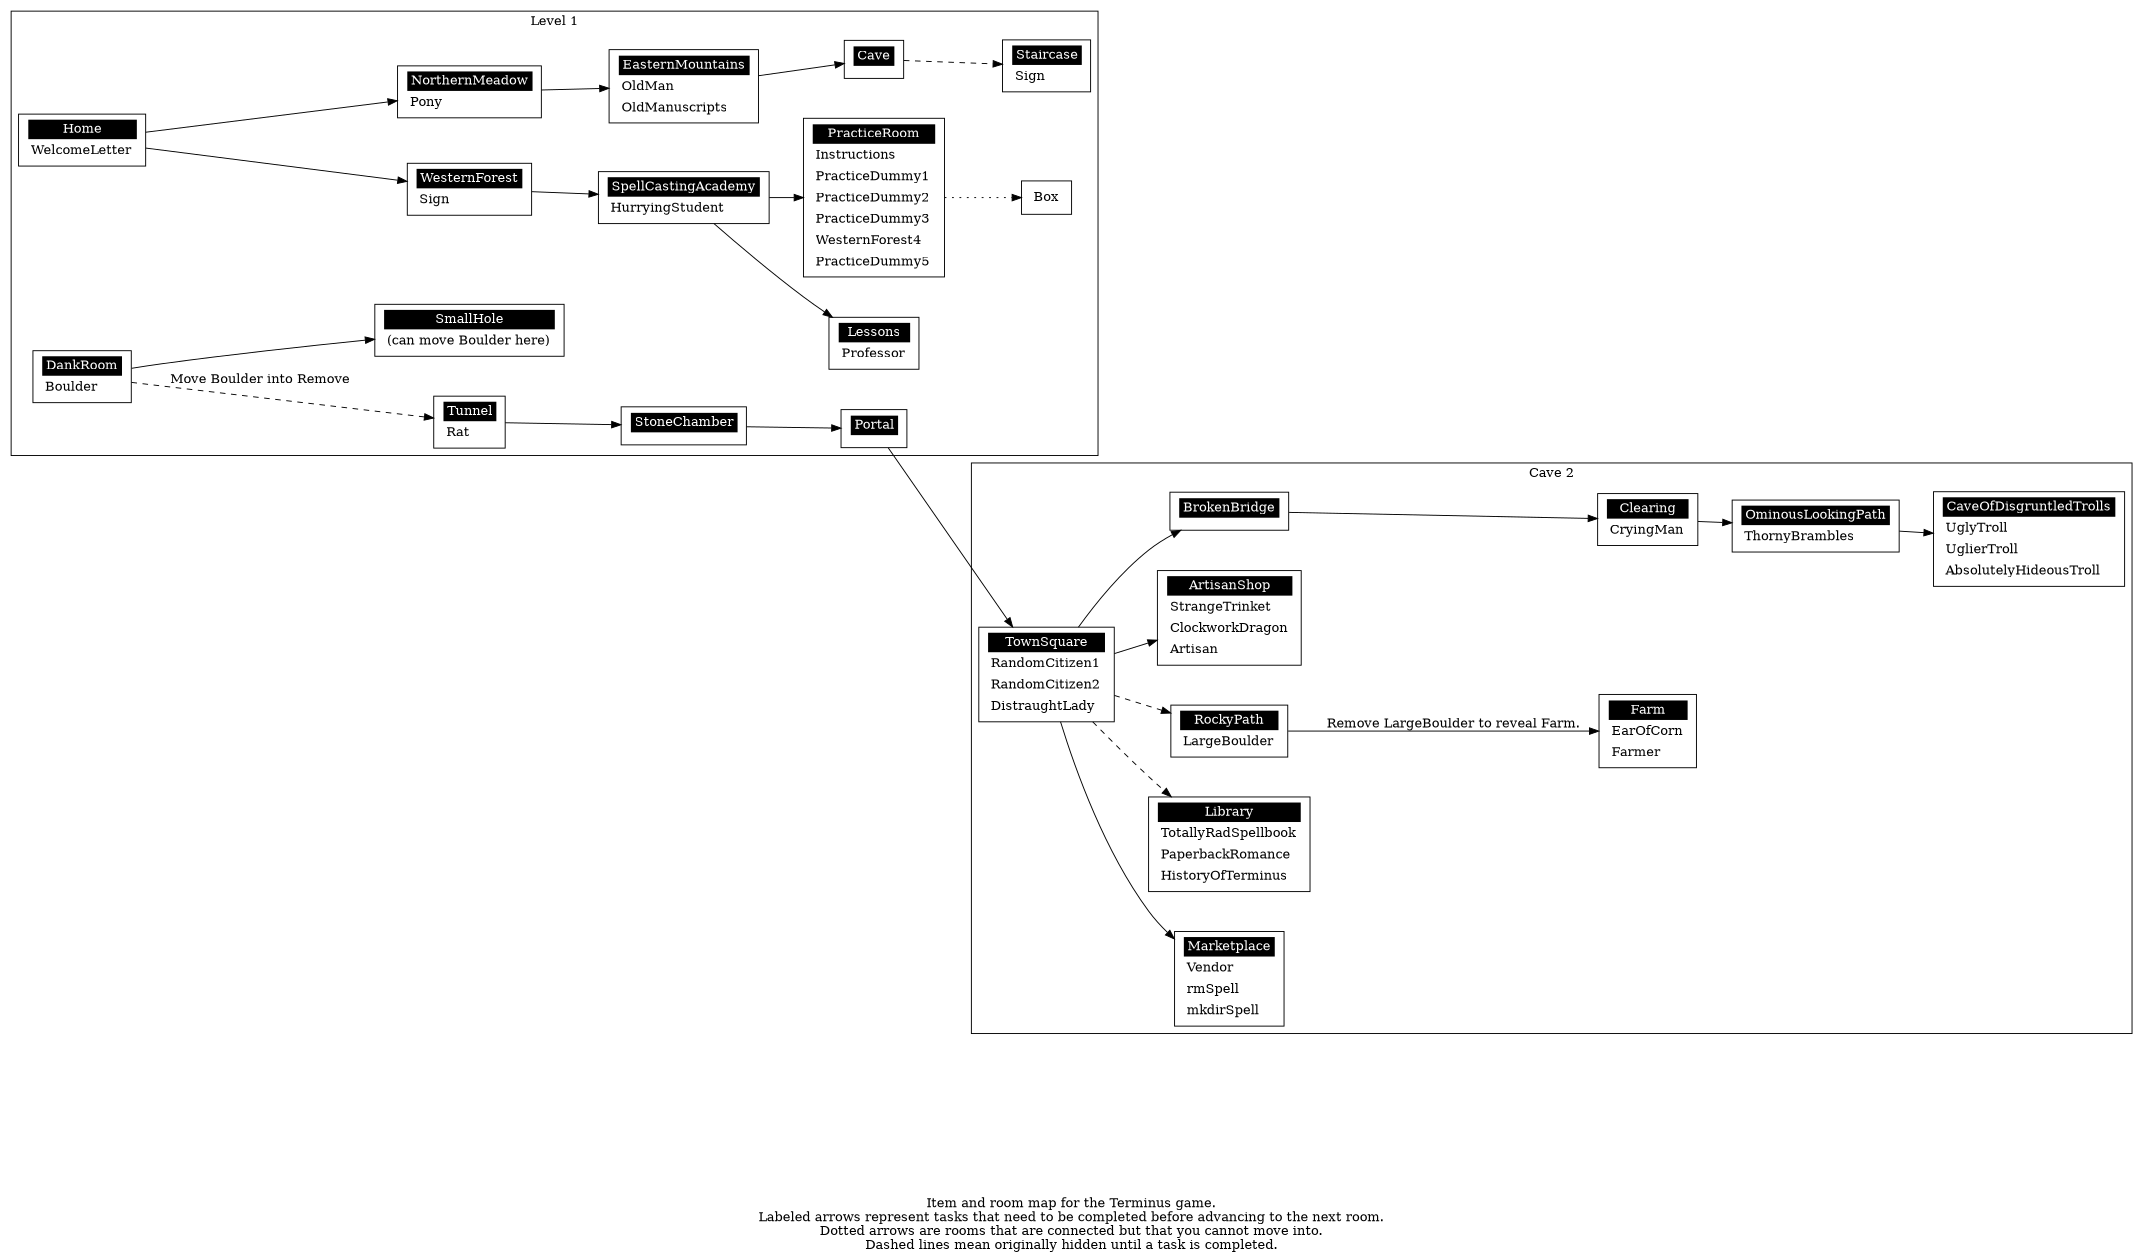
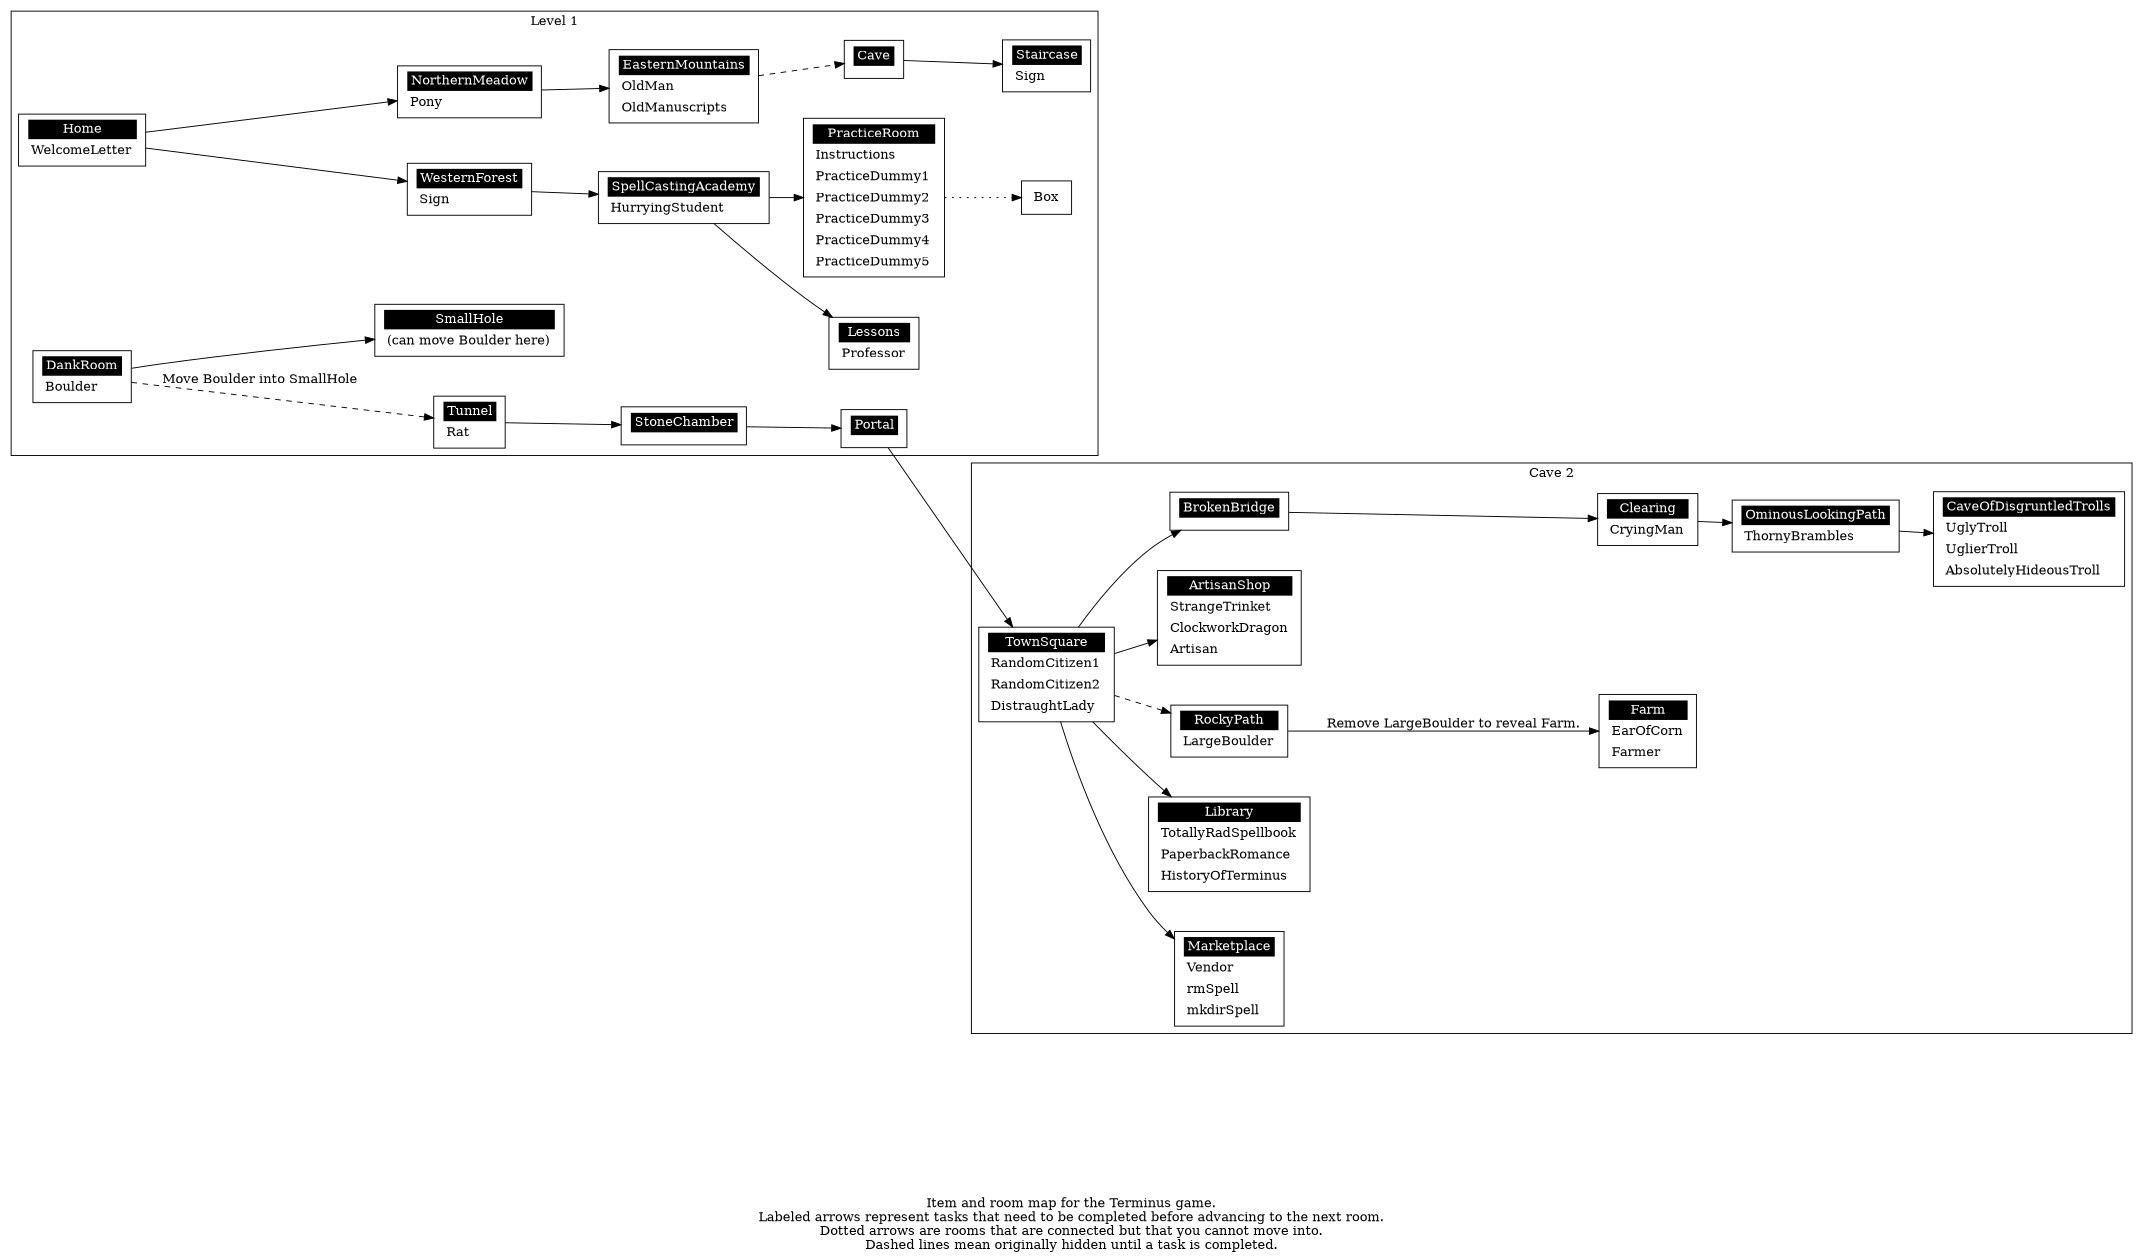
(948, 62) -> (948, 62)
(797, 70) -> (797, 70)
(869, 240) -> (873, 240)
(260, 380) -> (260, 380)
(1128, 757) -> (1128, 757)
